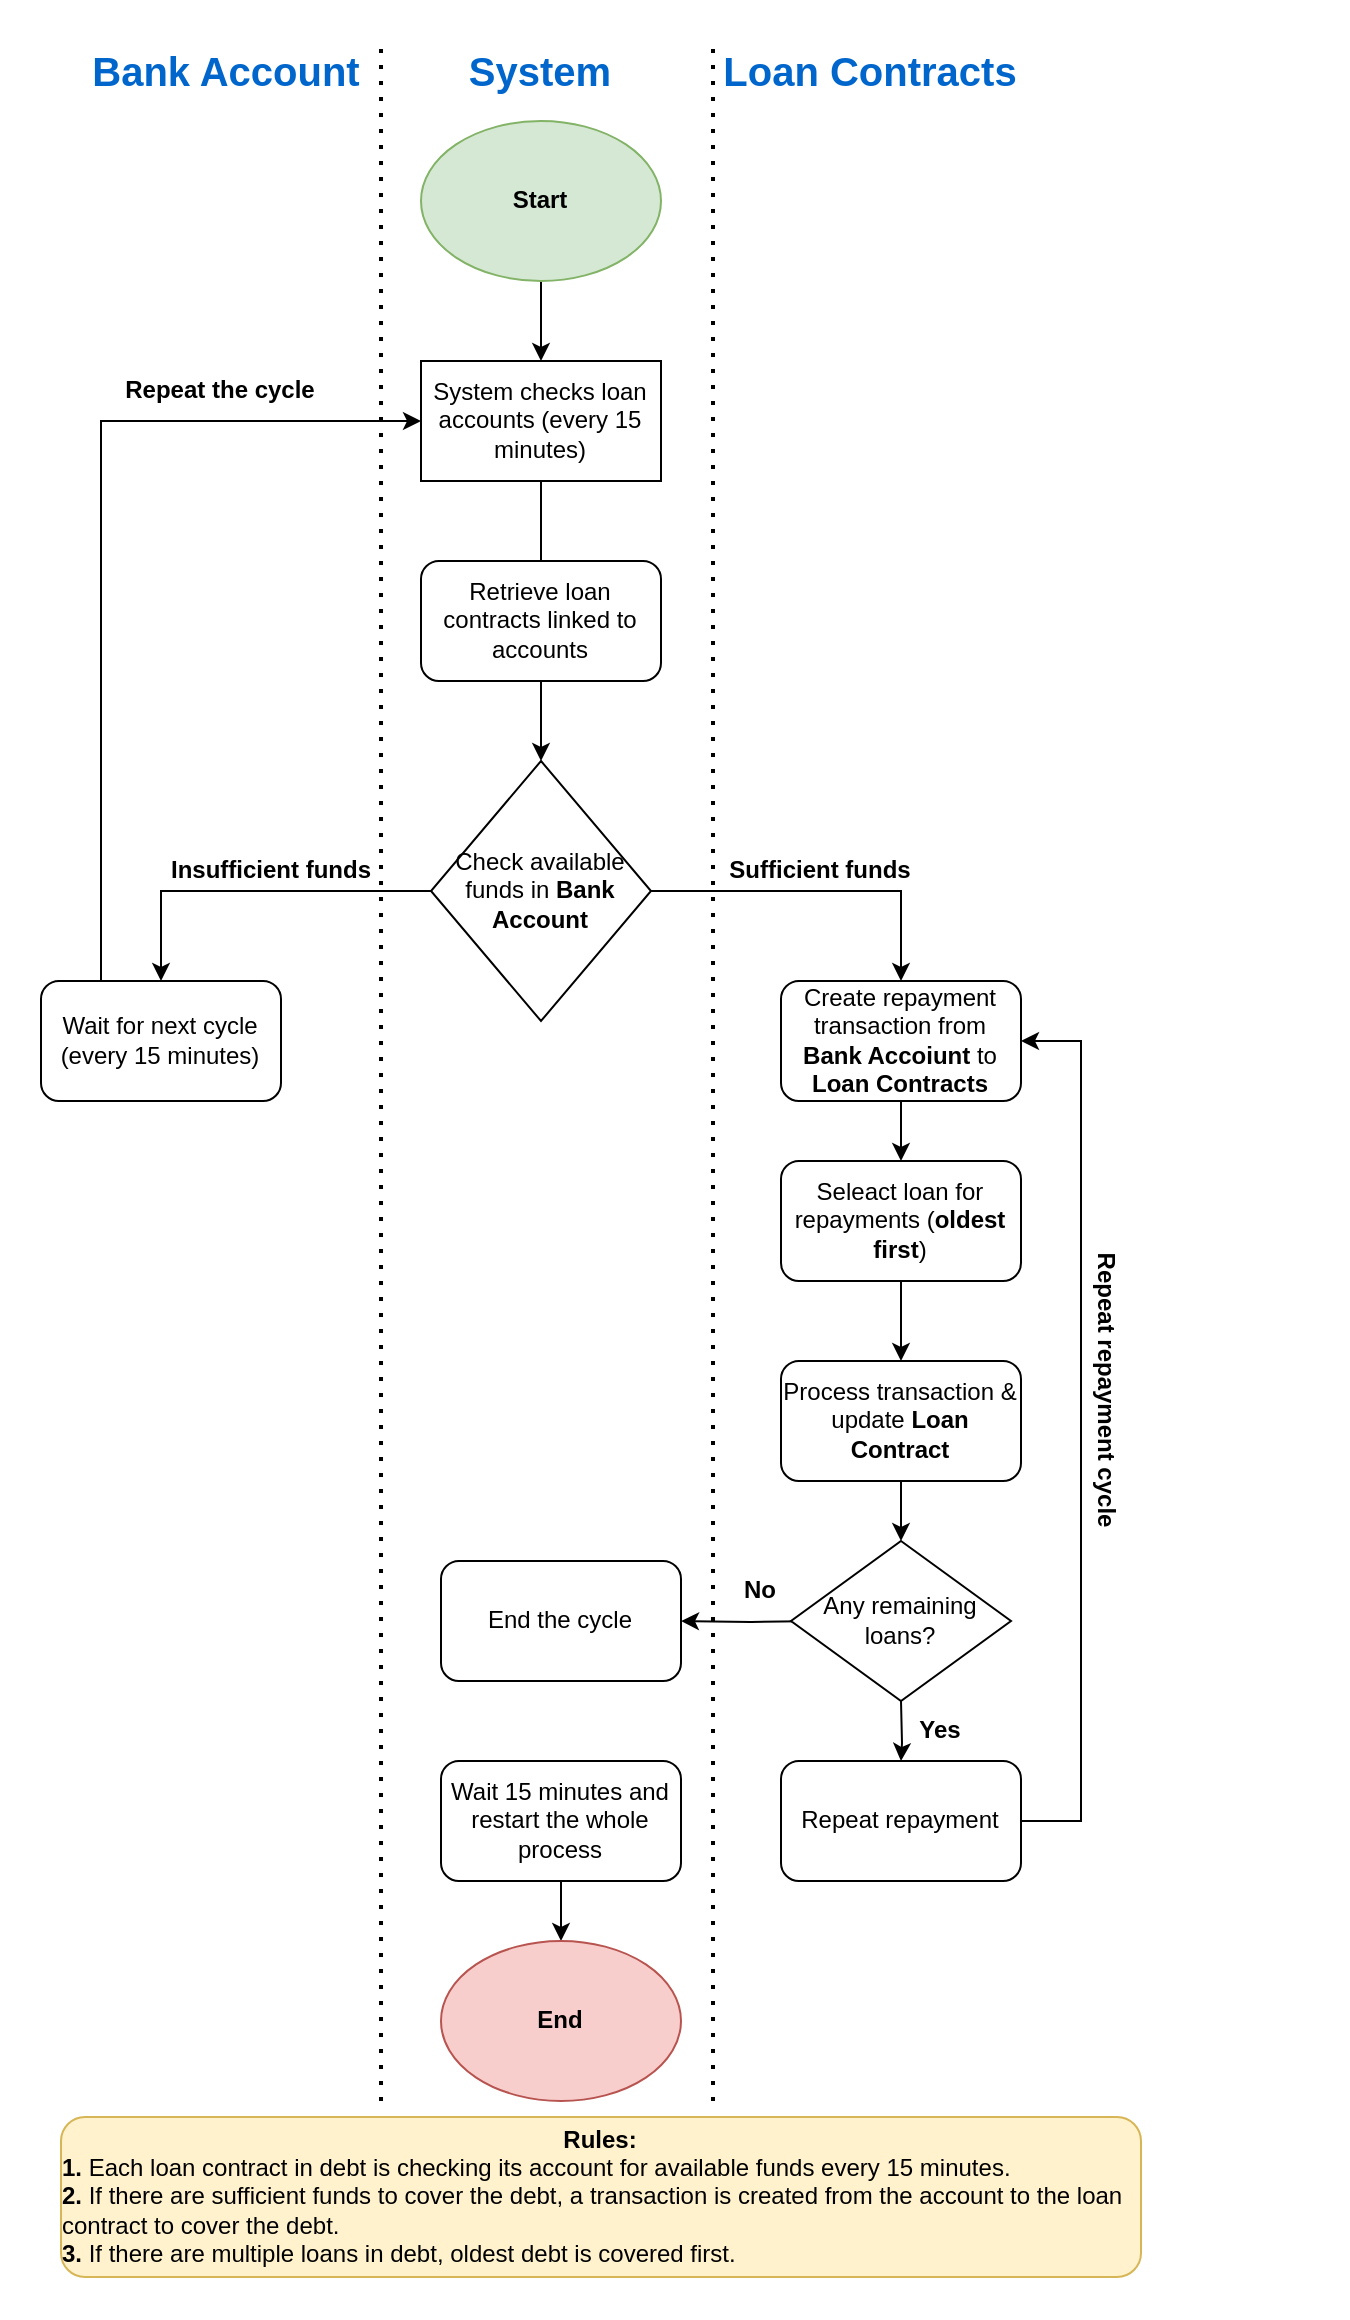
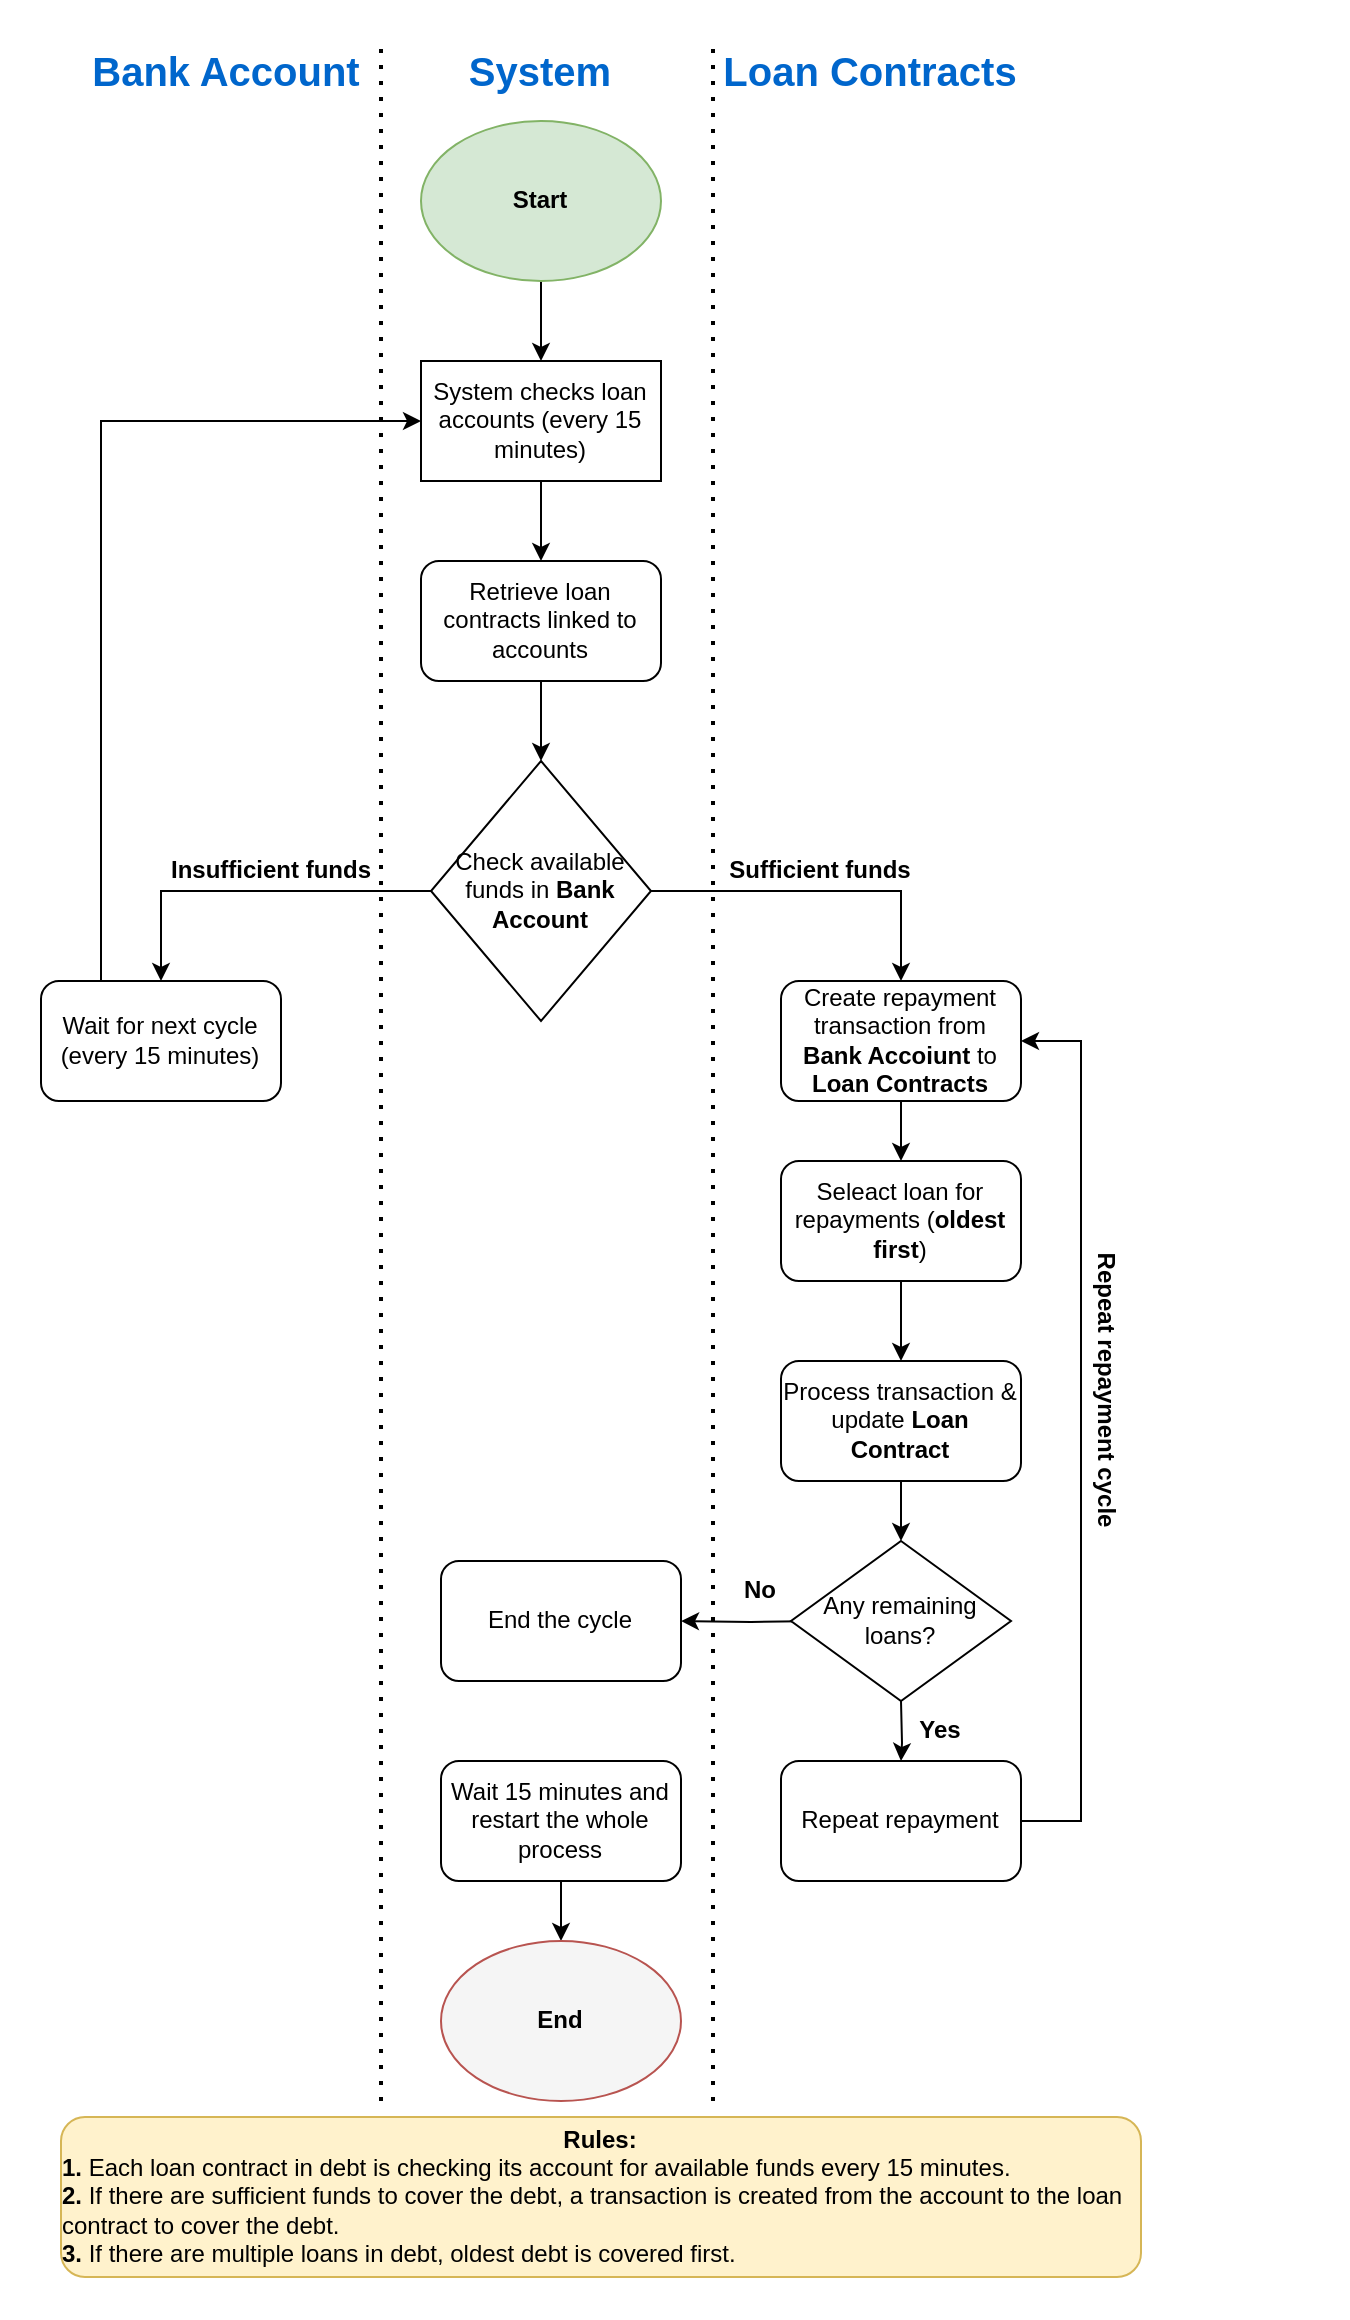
(221, 391) -> none
(541, 551) -> (541, 546)
(561, 2021) -> (561, 2021)
